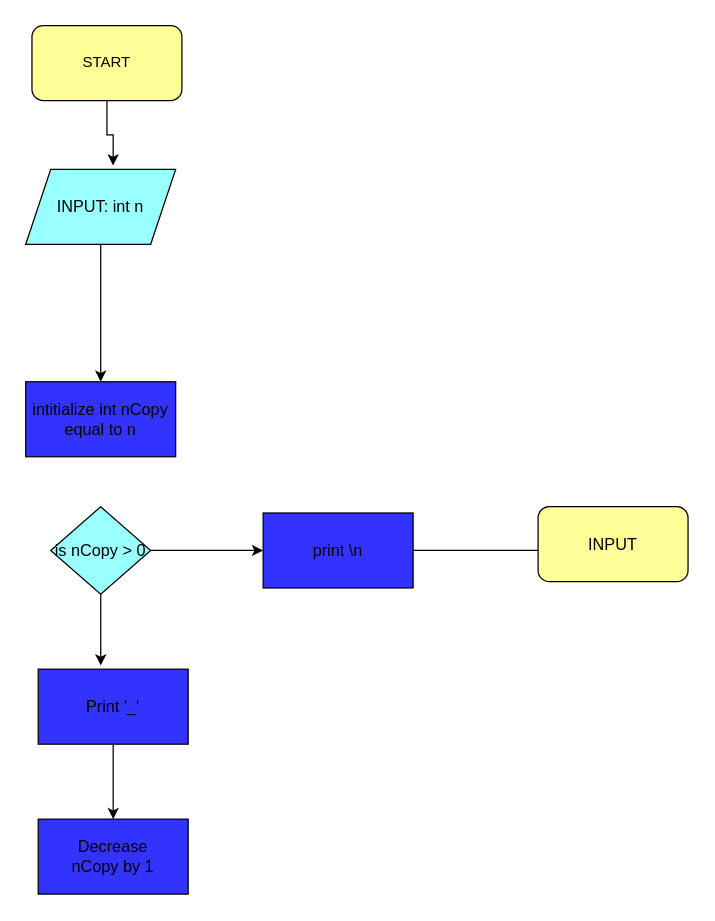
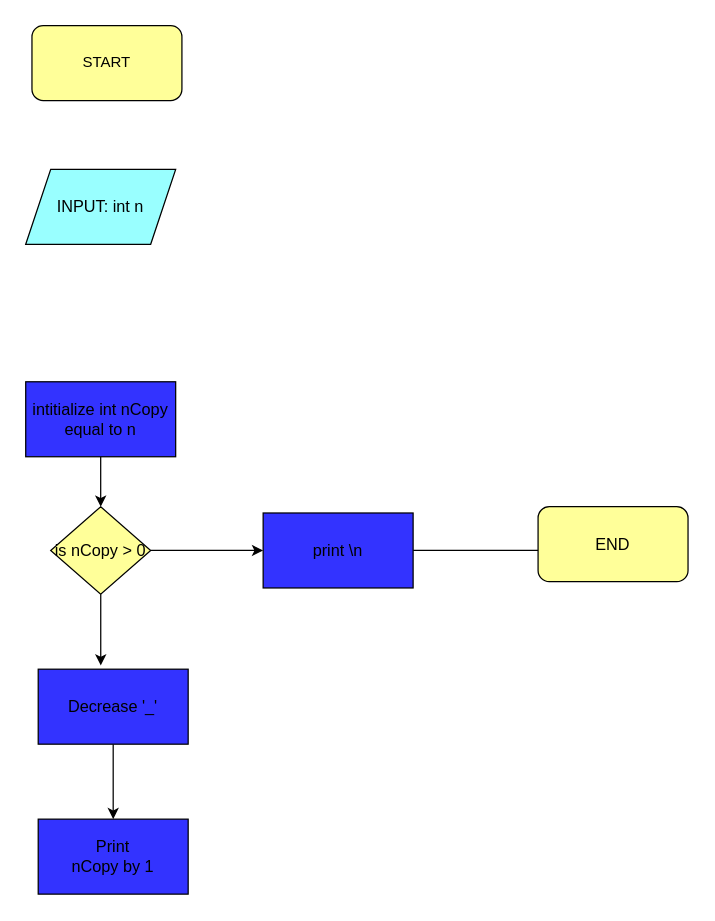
(107, 132) -> none
(101, 309) -> none
none -> (101, 478)
(613, 544) -> (613, 544)
(101, 551) -> (101, 551)
(113, 707) -> (113, 707)
(113, 857) -> (113, 857)
